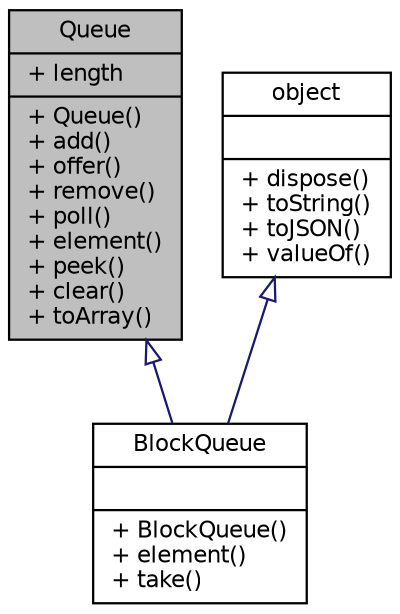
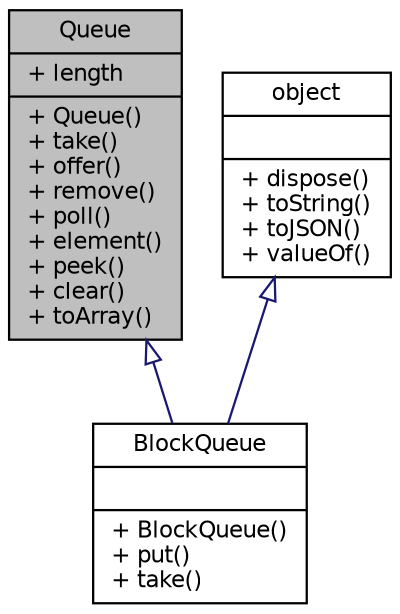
(69, 142) -> (73, 142)
(180, 556) -> (151, 556)
